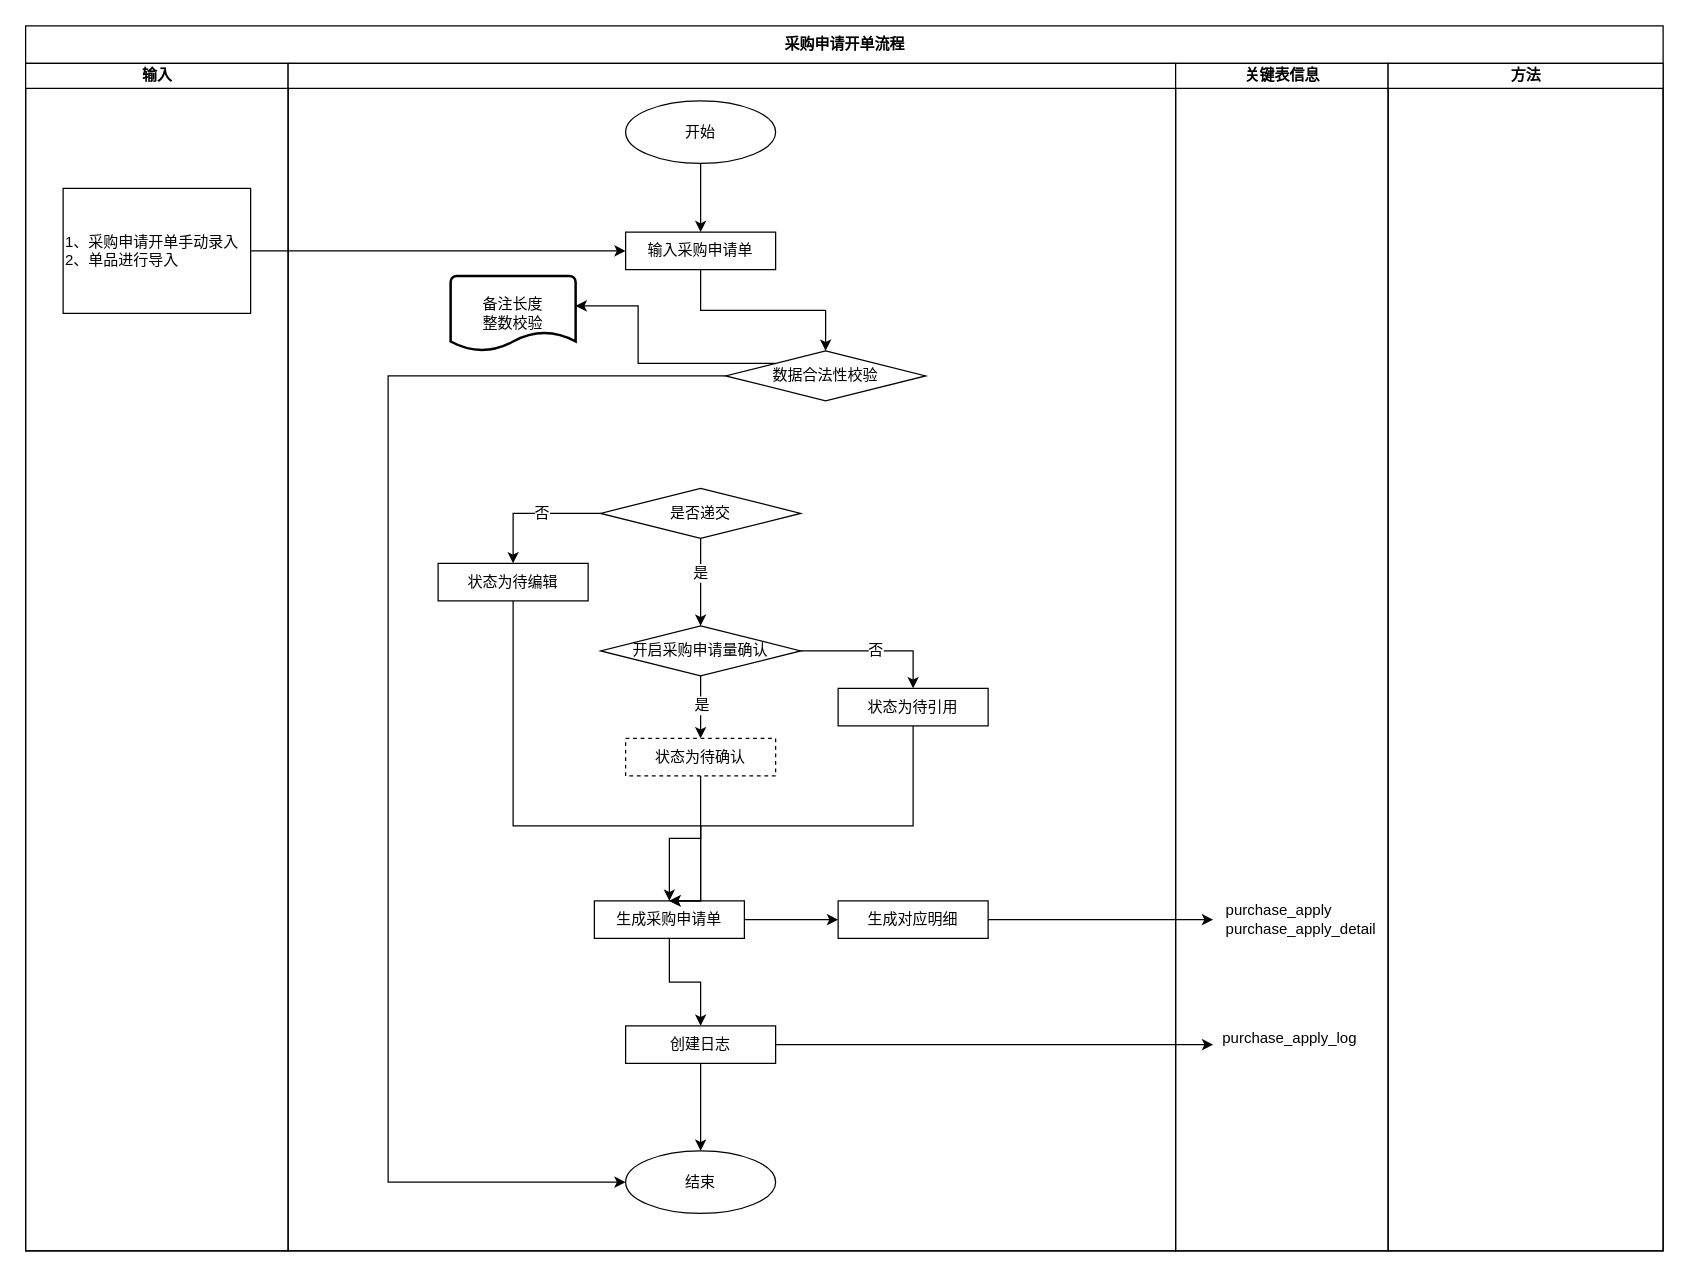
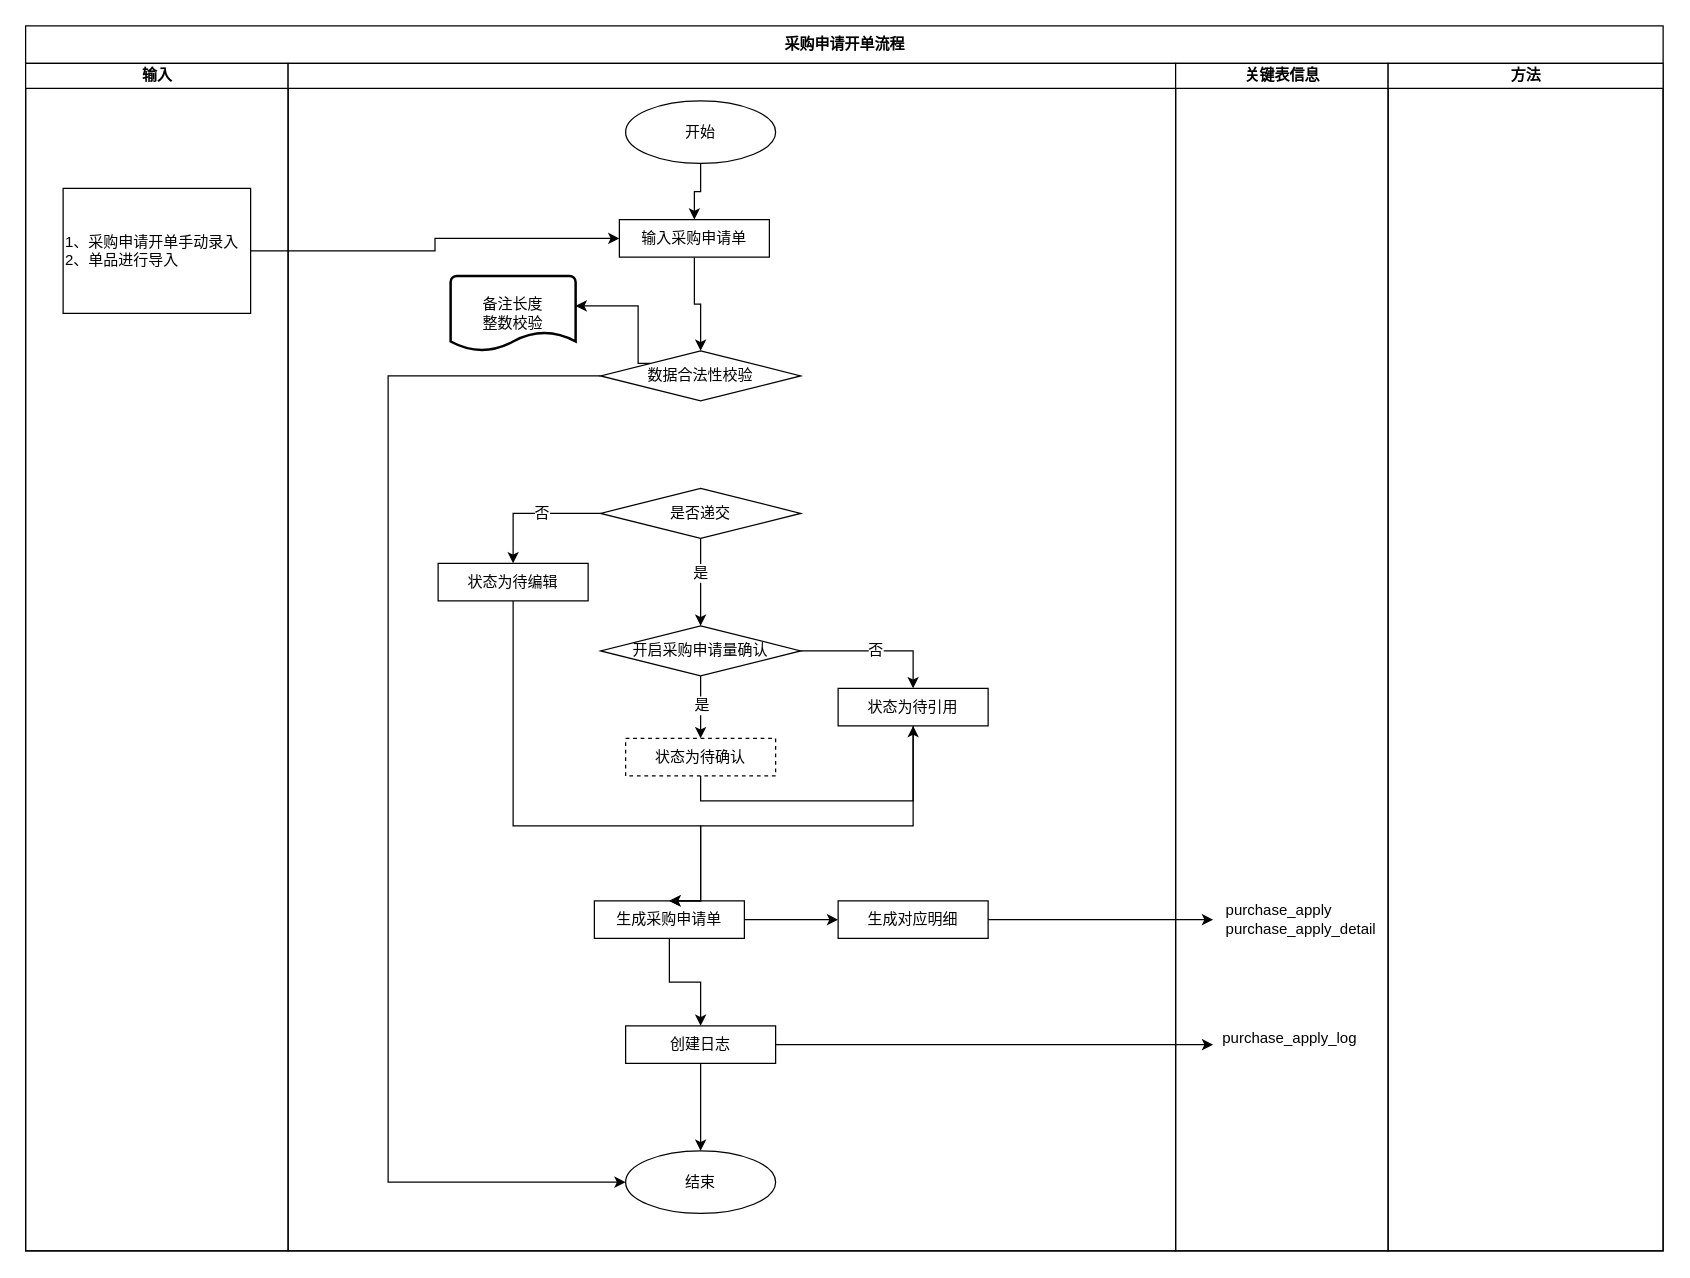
(701, 251) -> (694, 238)
(826, 376) -> (701, 376)
(669, 851) -> (804, 801)
